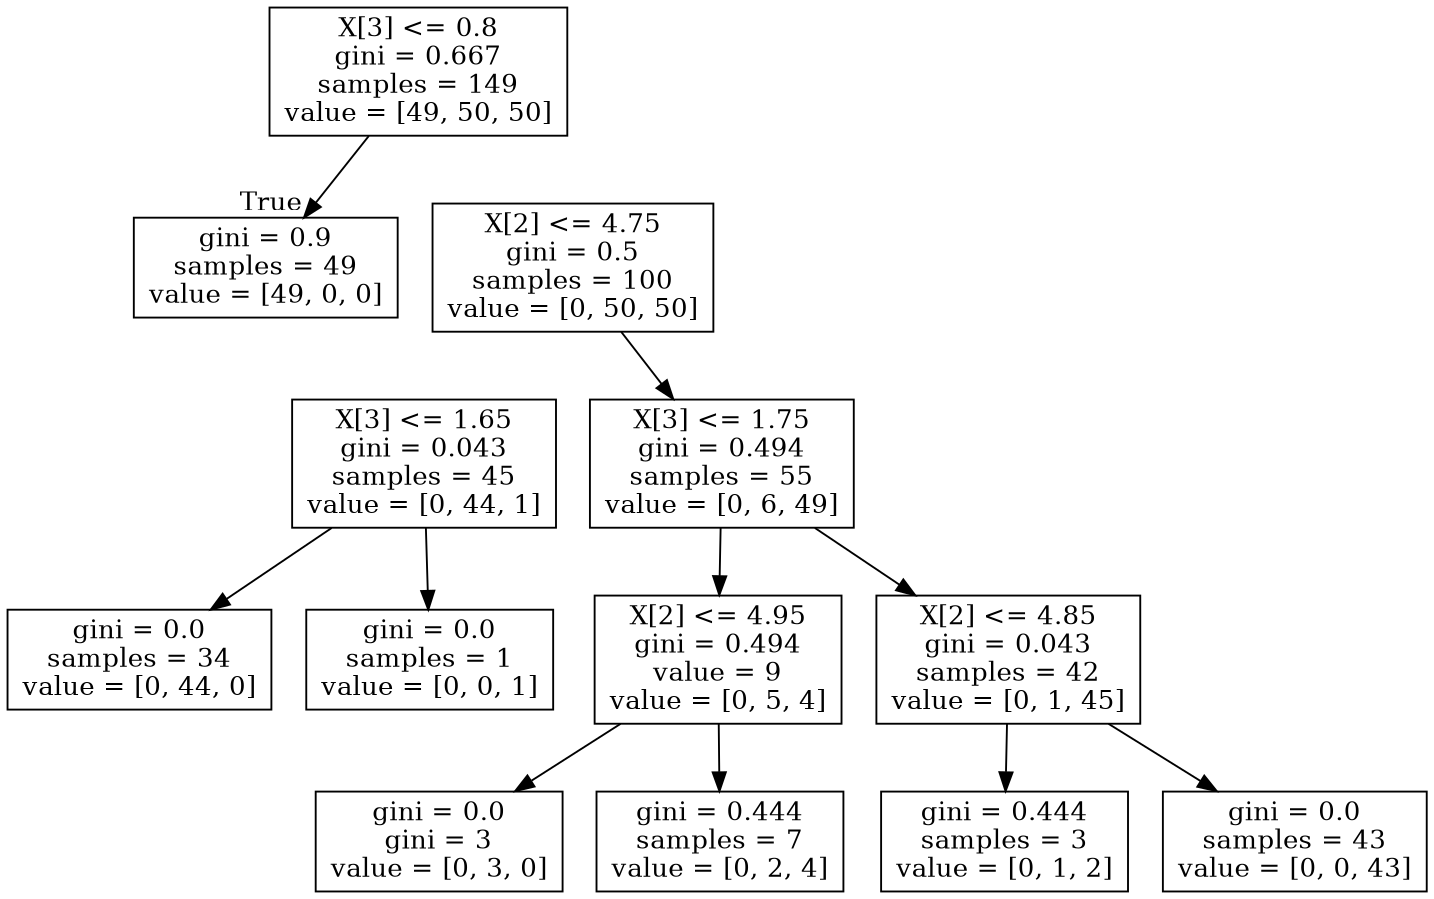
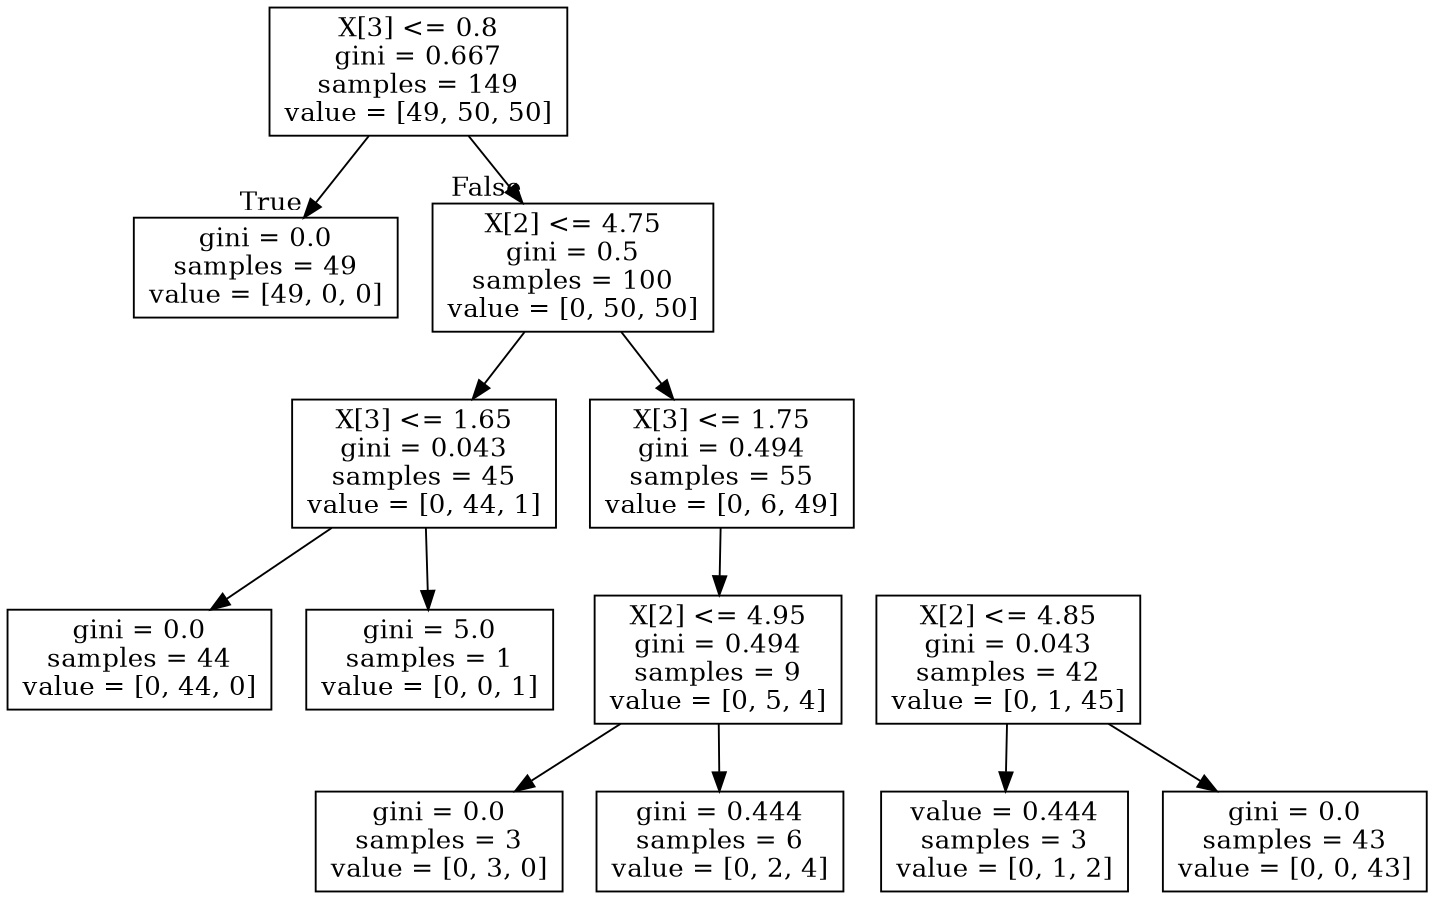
none -> (490, 162)
(266, 268) -> (266, 268)
none -> (504, 358)
(857, 556) -> none
(139, 660) -> (139, 660)
(430, 660) -> (430, 660)
(718, 660) -> (718, 660)
(439, 842) -> (439, 842)
(720, 842) -> (720, 842)
(1005, 842) -> (1005, 842)
